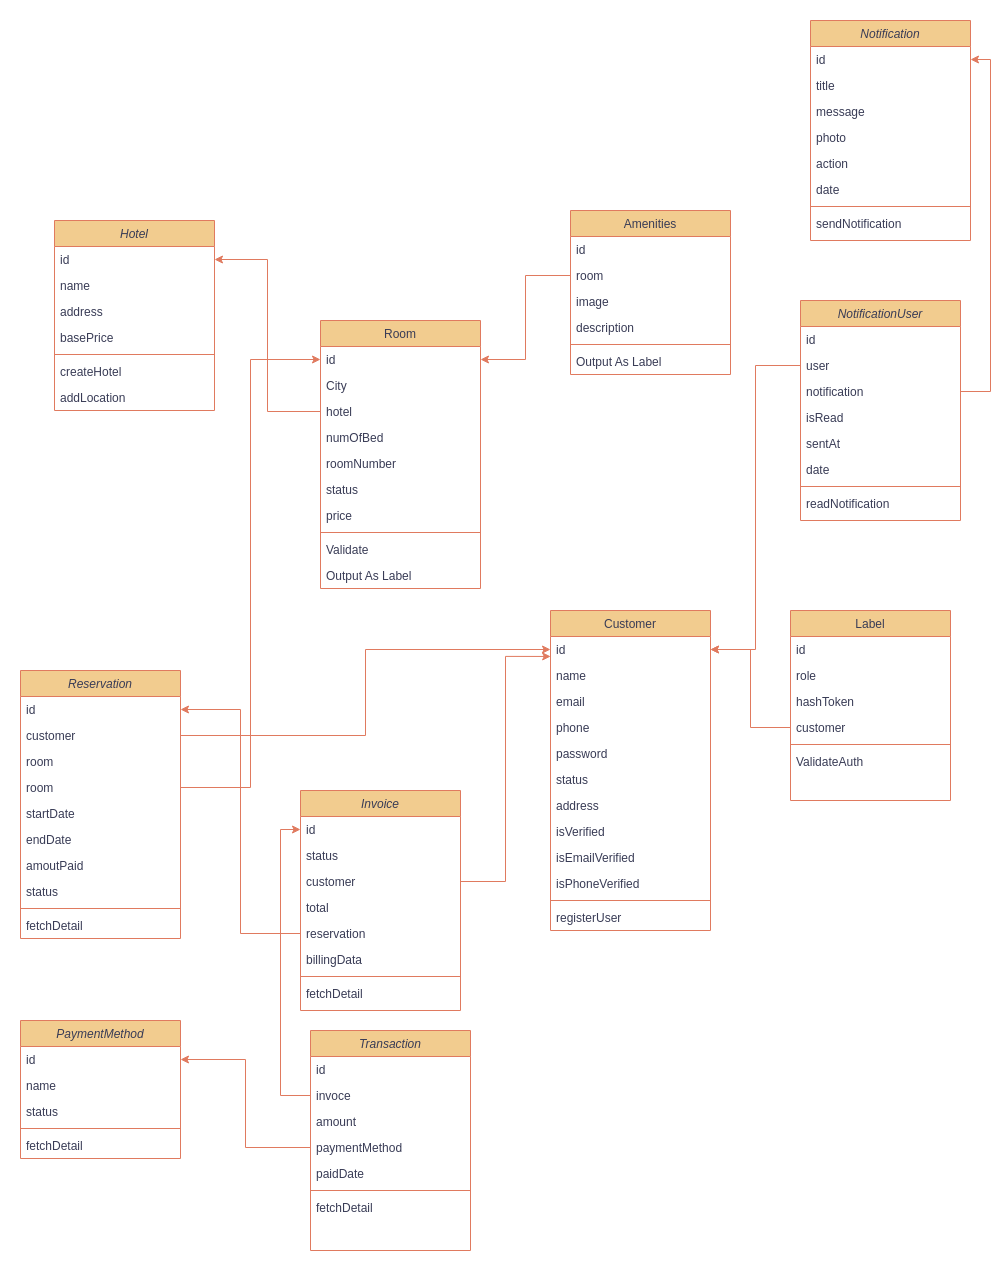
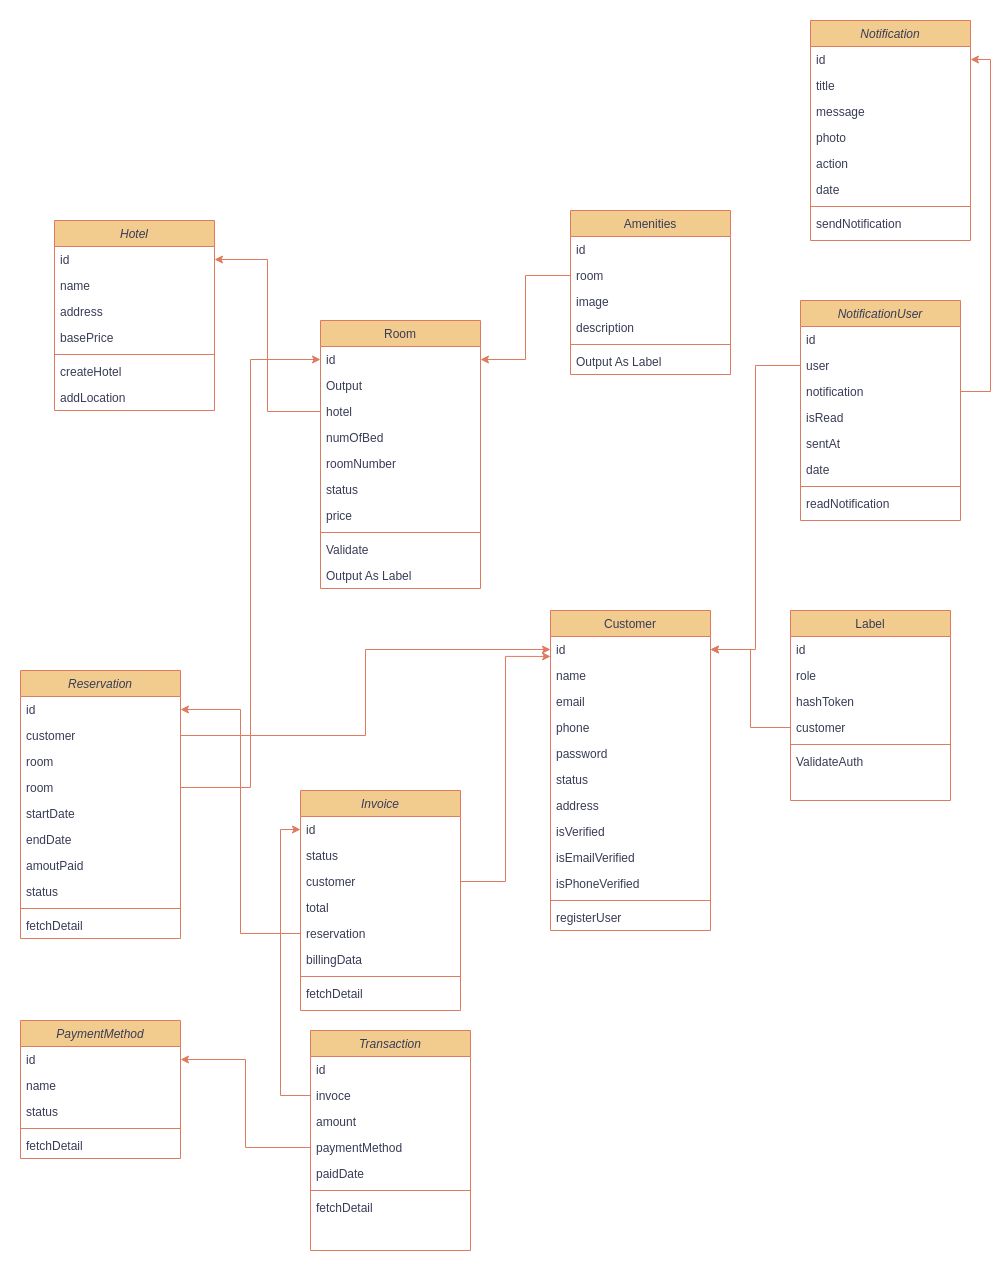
(338, 386) -> (346, 386)
